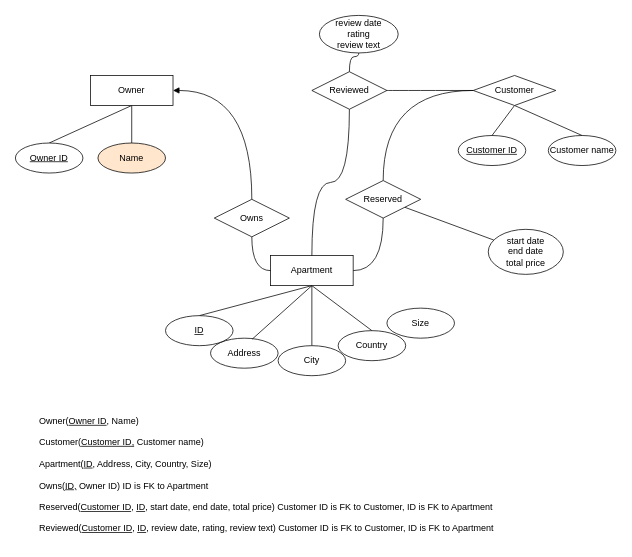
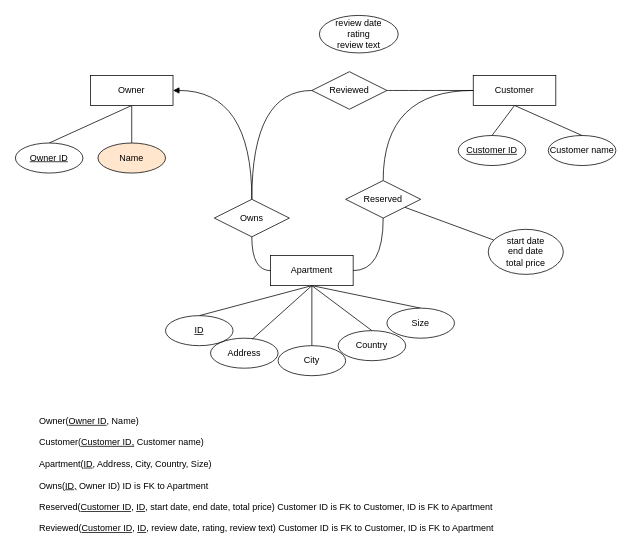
(352, 57) -> (263, 126)
(514, 90) -> (514, 90)
(330, 182) -> none
none -> (367, 297)
